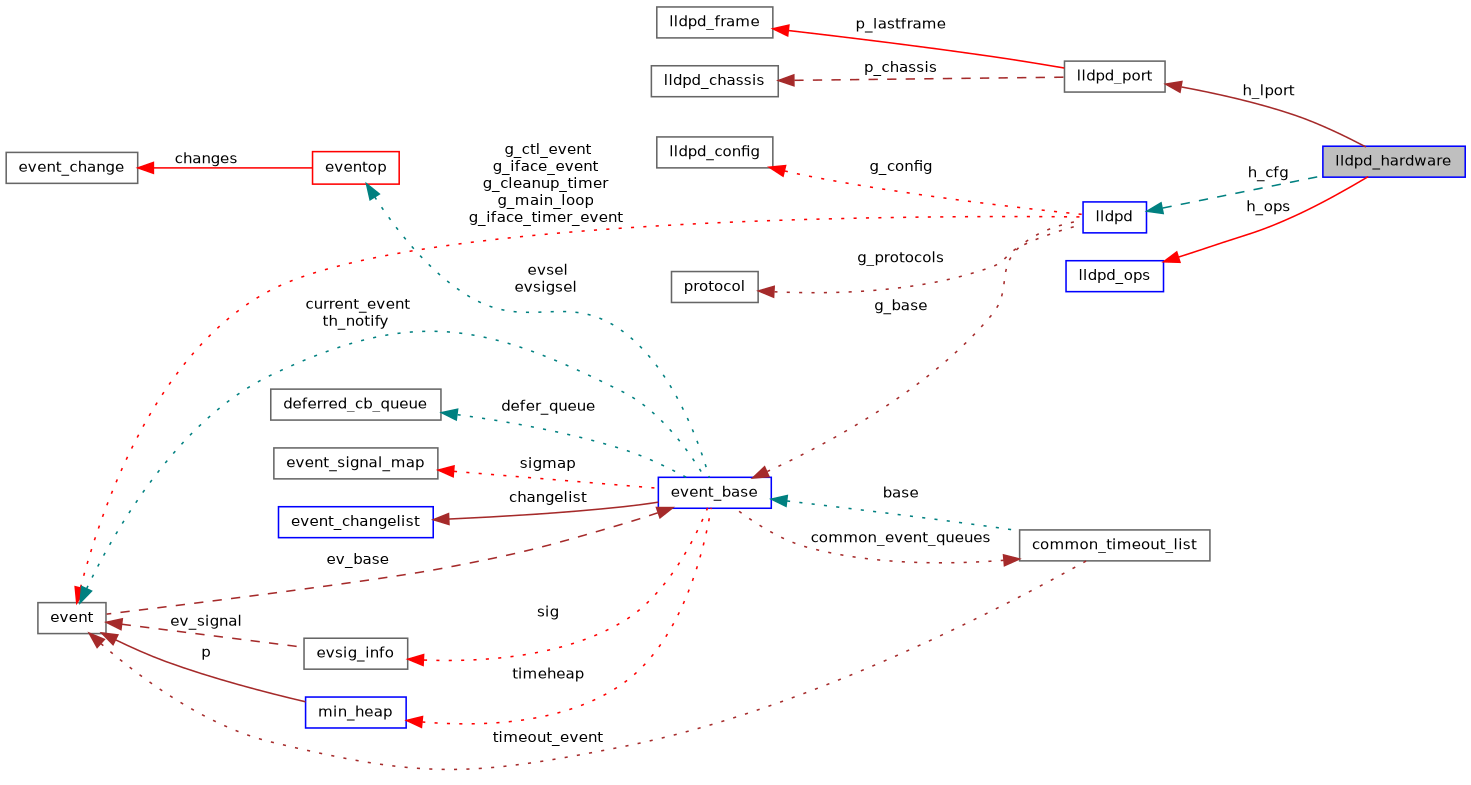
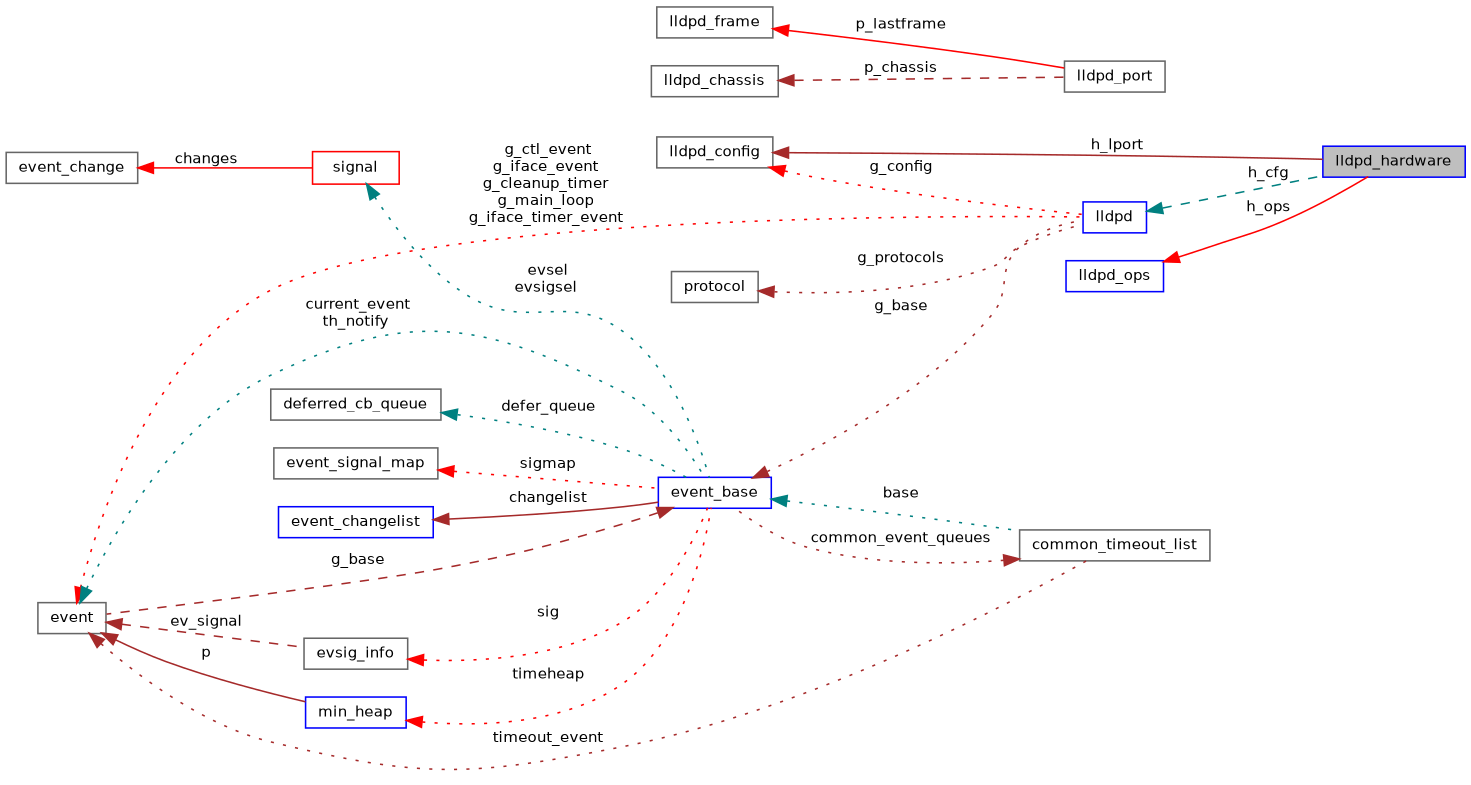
(1276, 109) -> (1056, 155)
(356, 168) -> (356, 168)
(356, 560) -> (356, 560)
